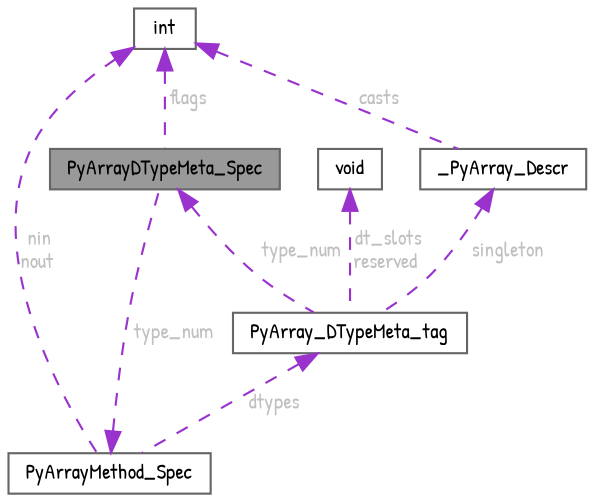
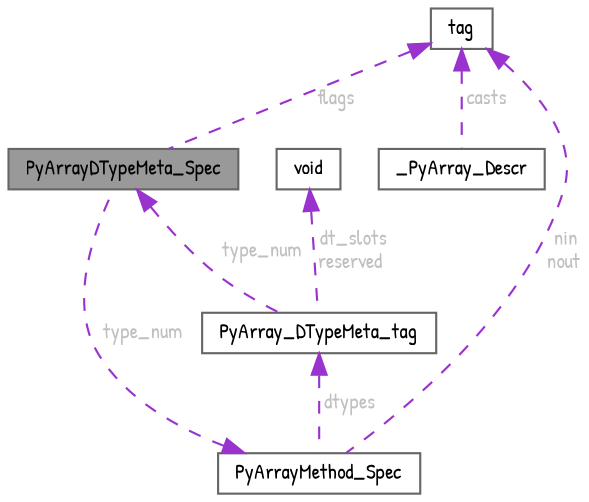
(165, 29) -> (462, 29)
(438, 267) -> none
